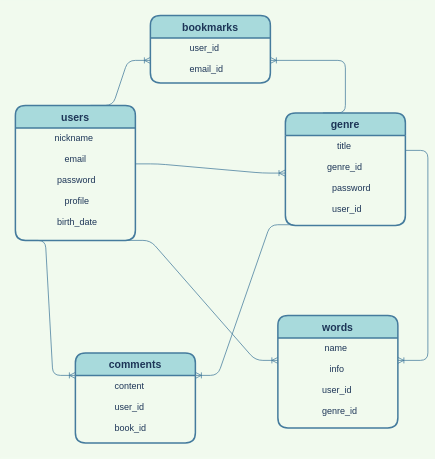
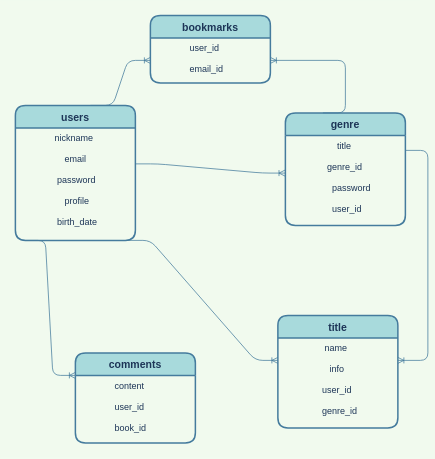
(244, 301) -> none
(338, 327) -> (338, 327)
